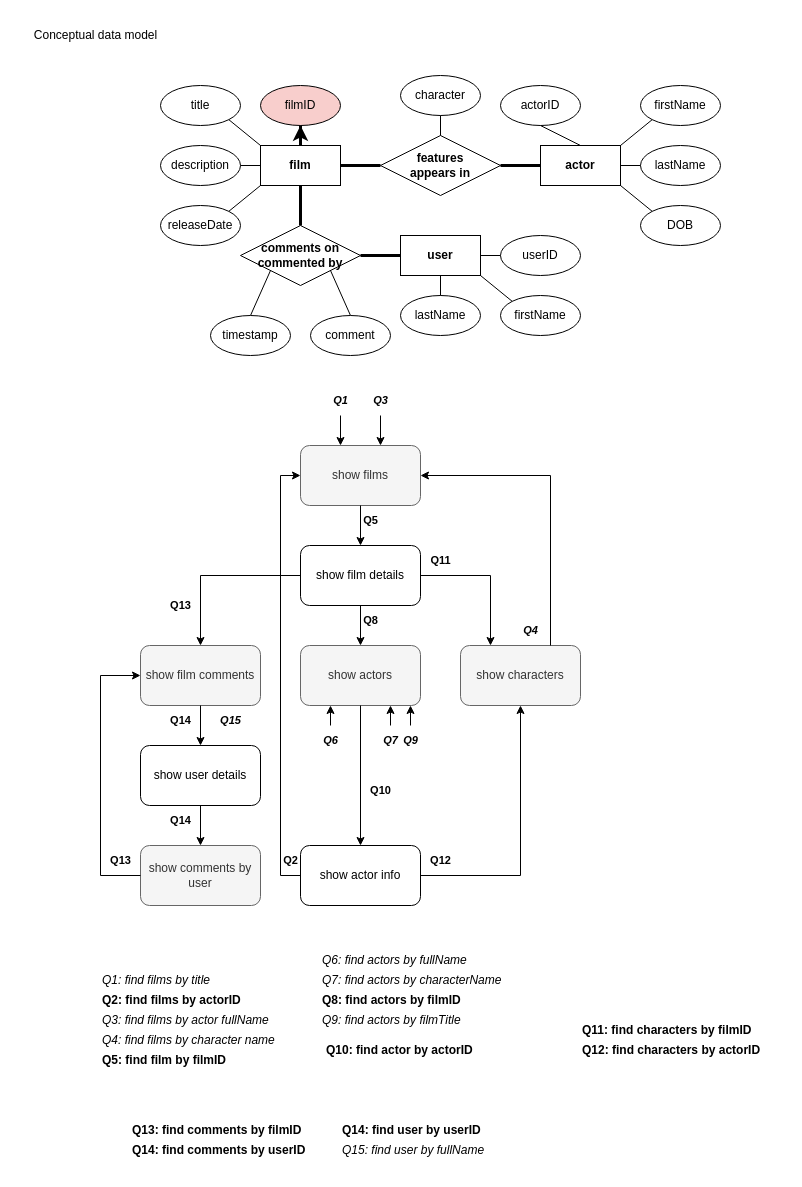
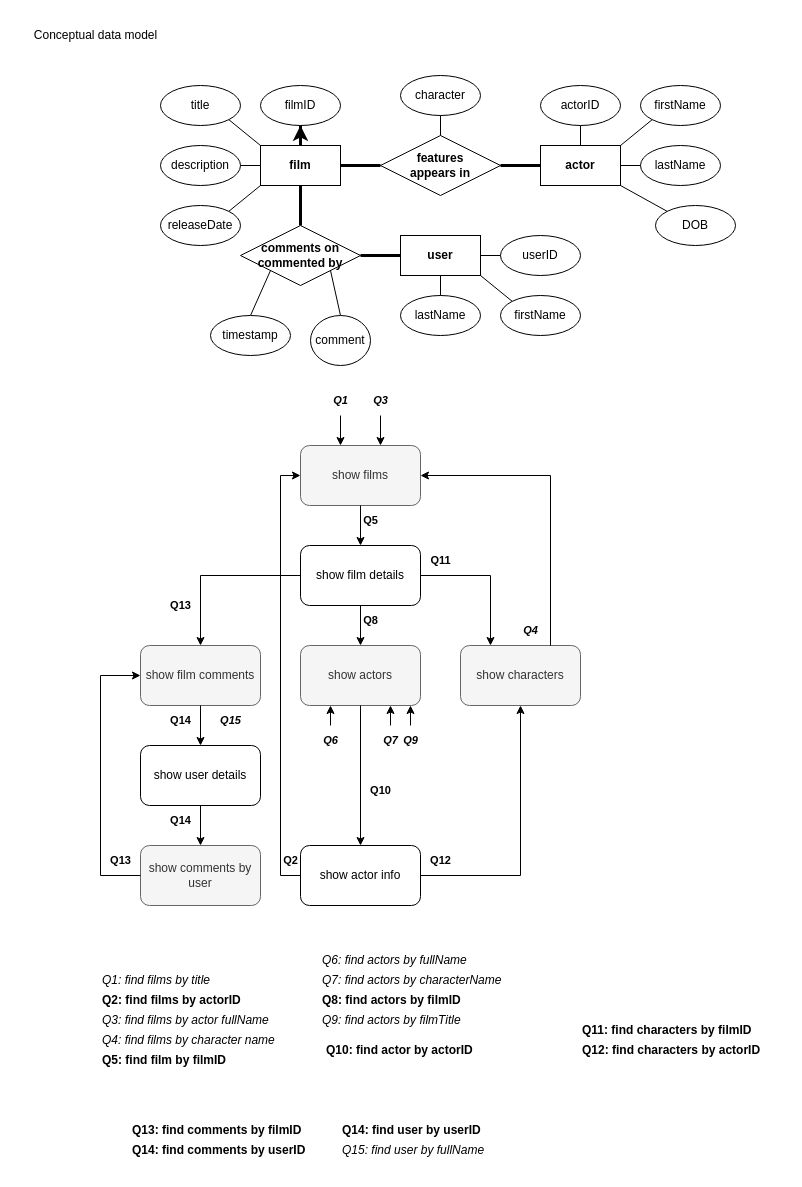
(301, 106) -> (301, 106)
(541, 106) -> (581, 106)
(681, 226) -> (696, 226)
(351, 336) -> (341, 341)
